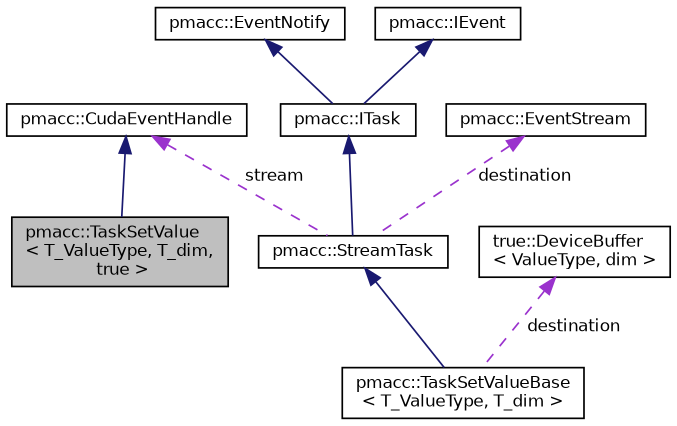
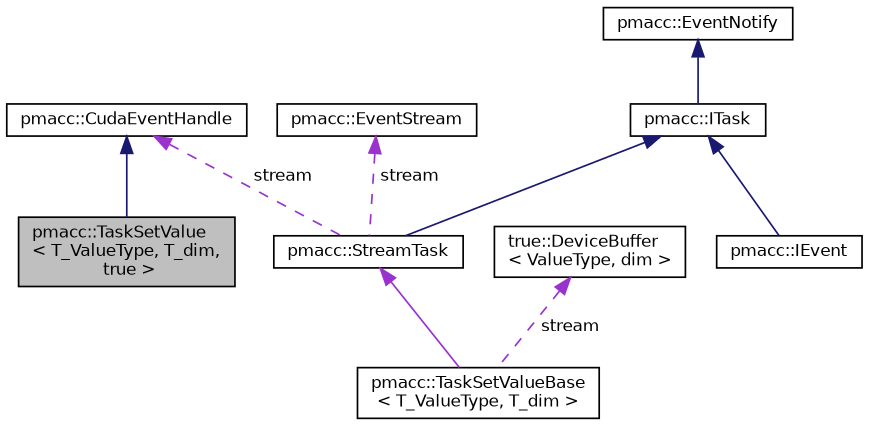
(392, 78) -> (749, 193)
(522, 177) -> (407, 177)
(410, 325) -> (425, 325)
(571, 327) -> (568, 327)
